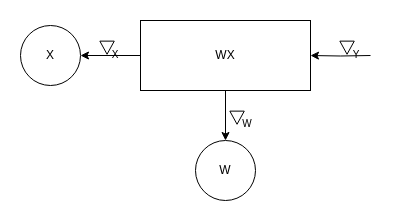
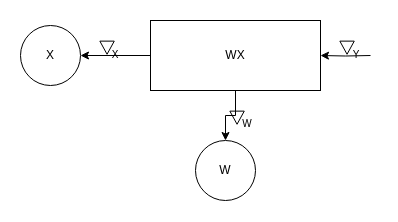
(226, 56) -> (236, 56)
